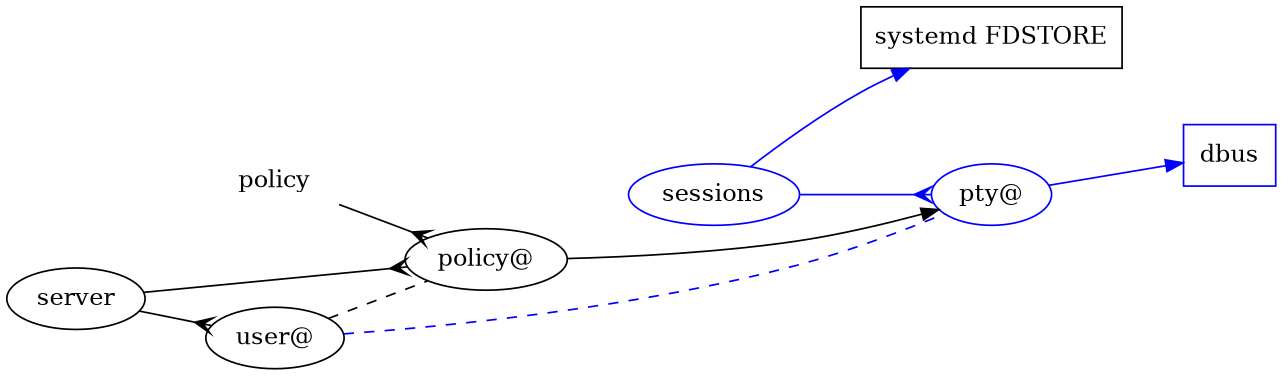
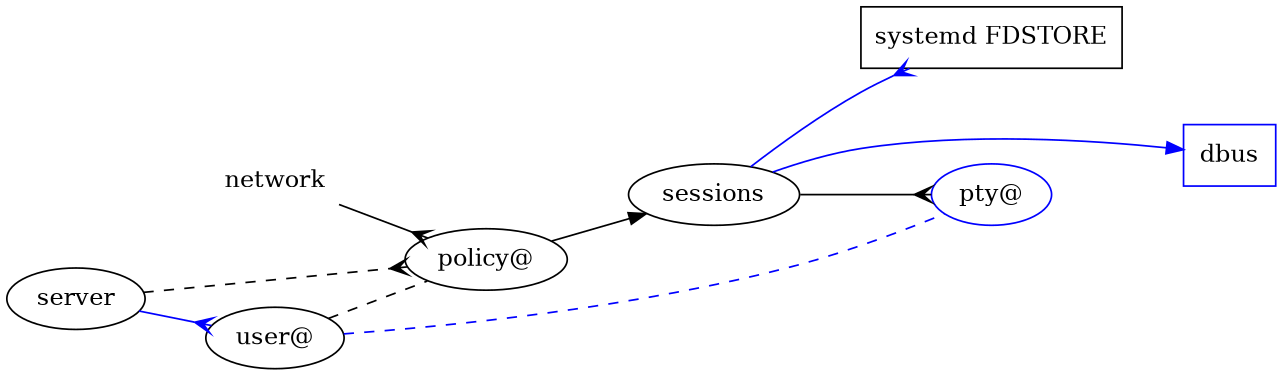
(820, 117) -> (820, 117)
(1107, 175) -> (968, 140)
(275, 181) -> (275, 181)
(714, 195) -> (714, 195)
(857, 195) -> (857, 195)
(746, 247) -> (591, 230)
(267, 280) -> (267, 280)
(167, 317) -> (167, 317)
